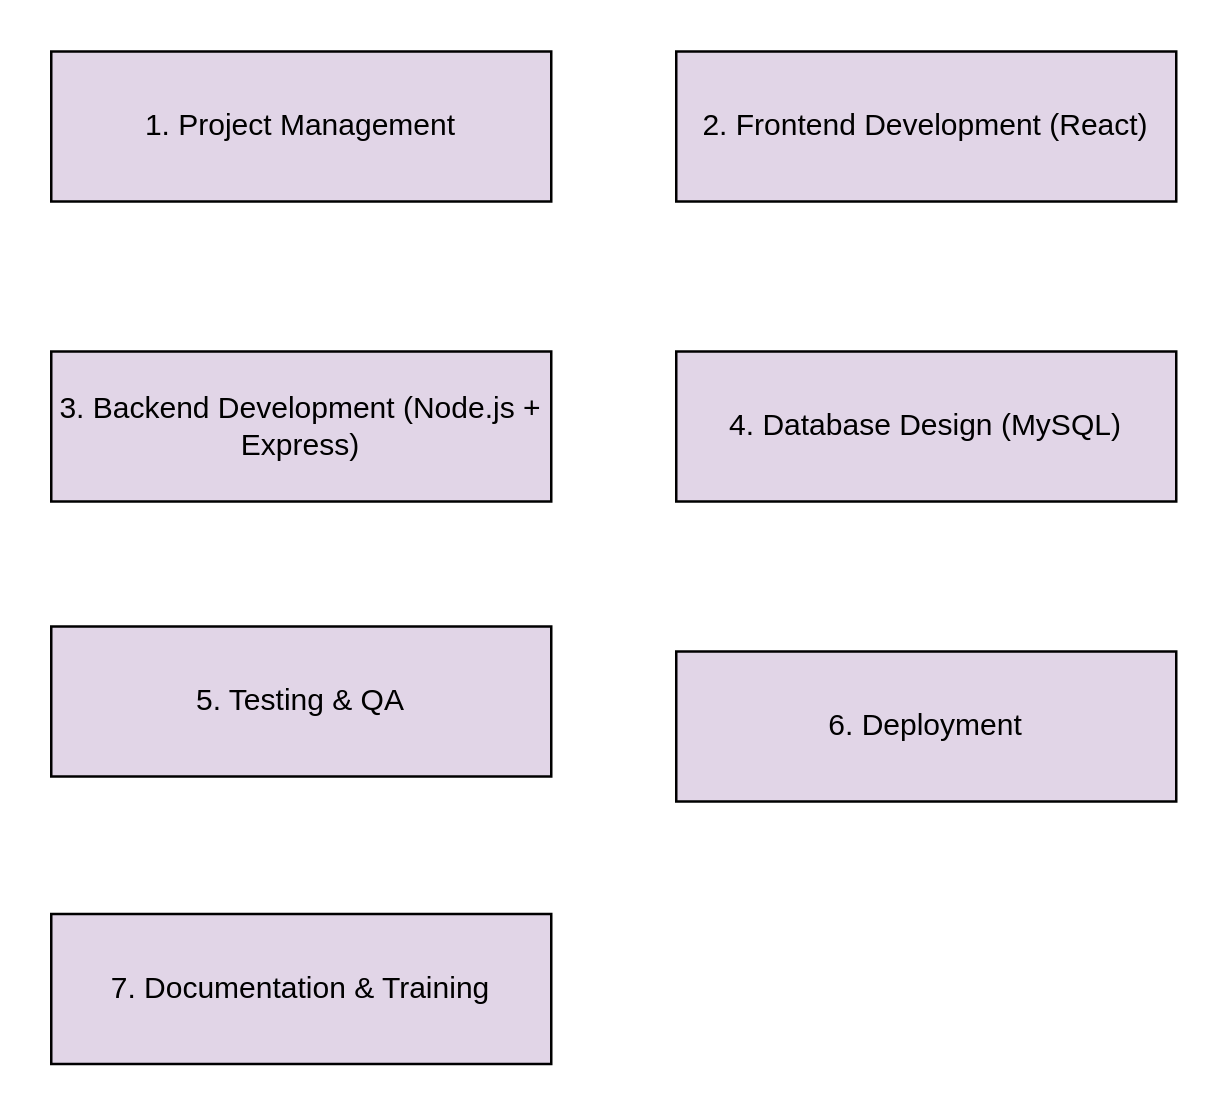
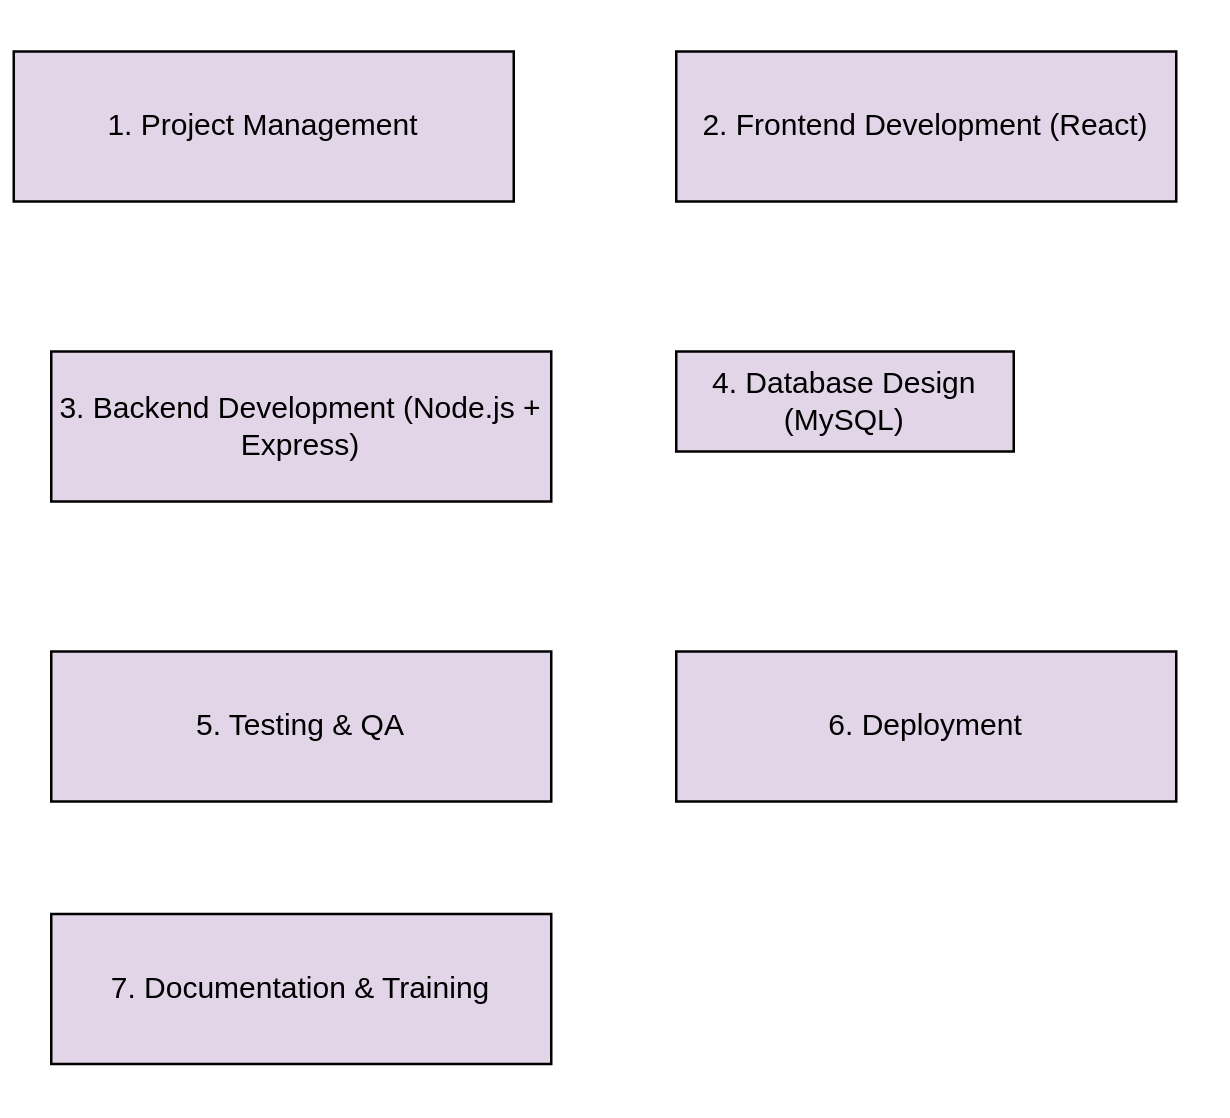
(301, 126) -> (264, 126)
(926, 426) -> (845, 401)
(301, 701) -> (301, 726)
